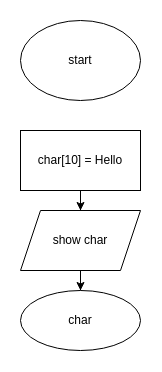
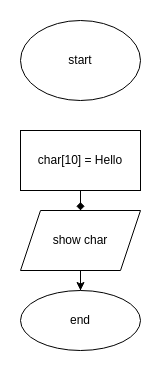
(81, 202) -> (81, 202)
(81, 321) -> (81, 321)
